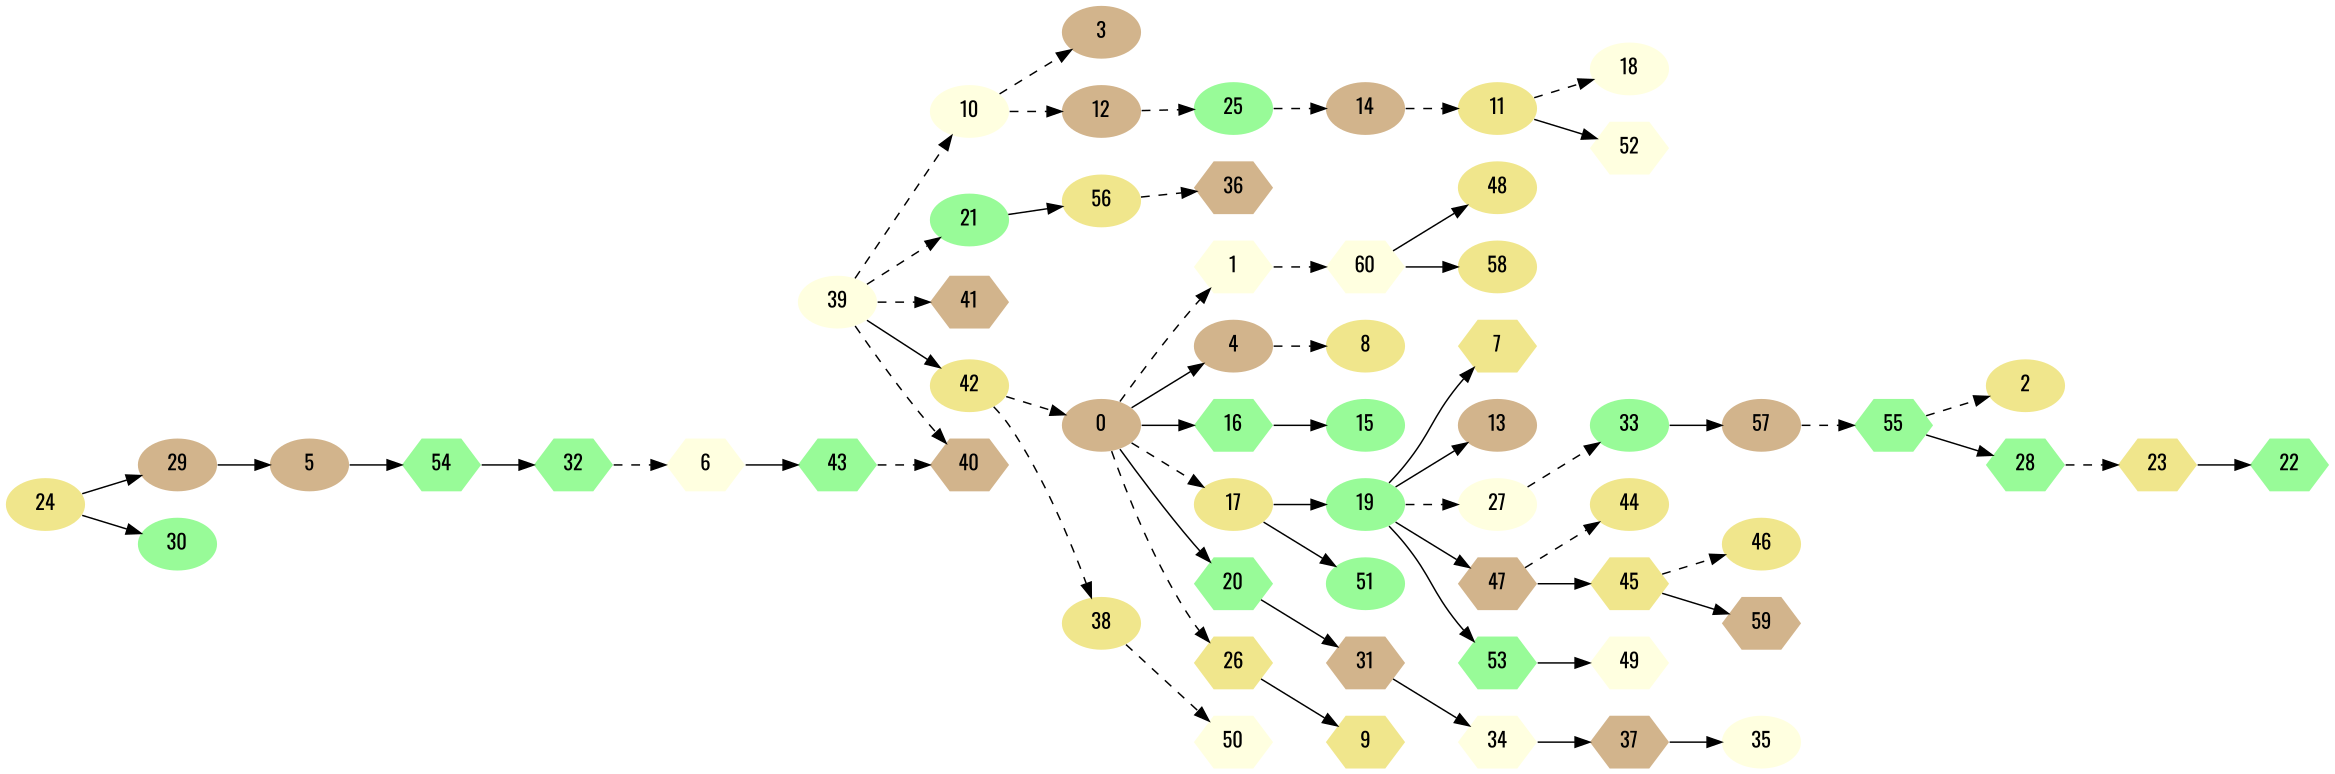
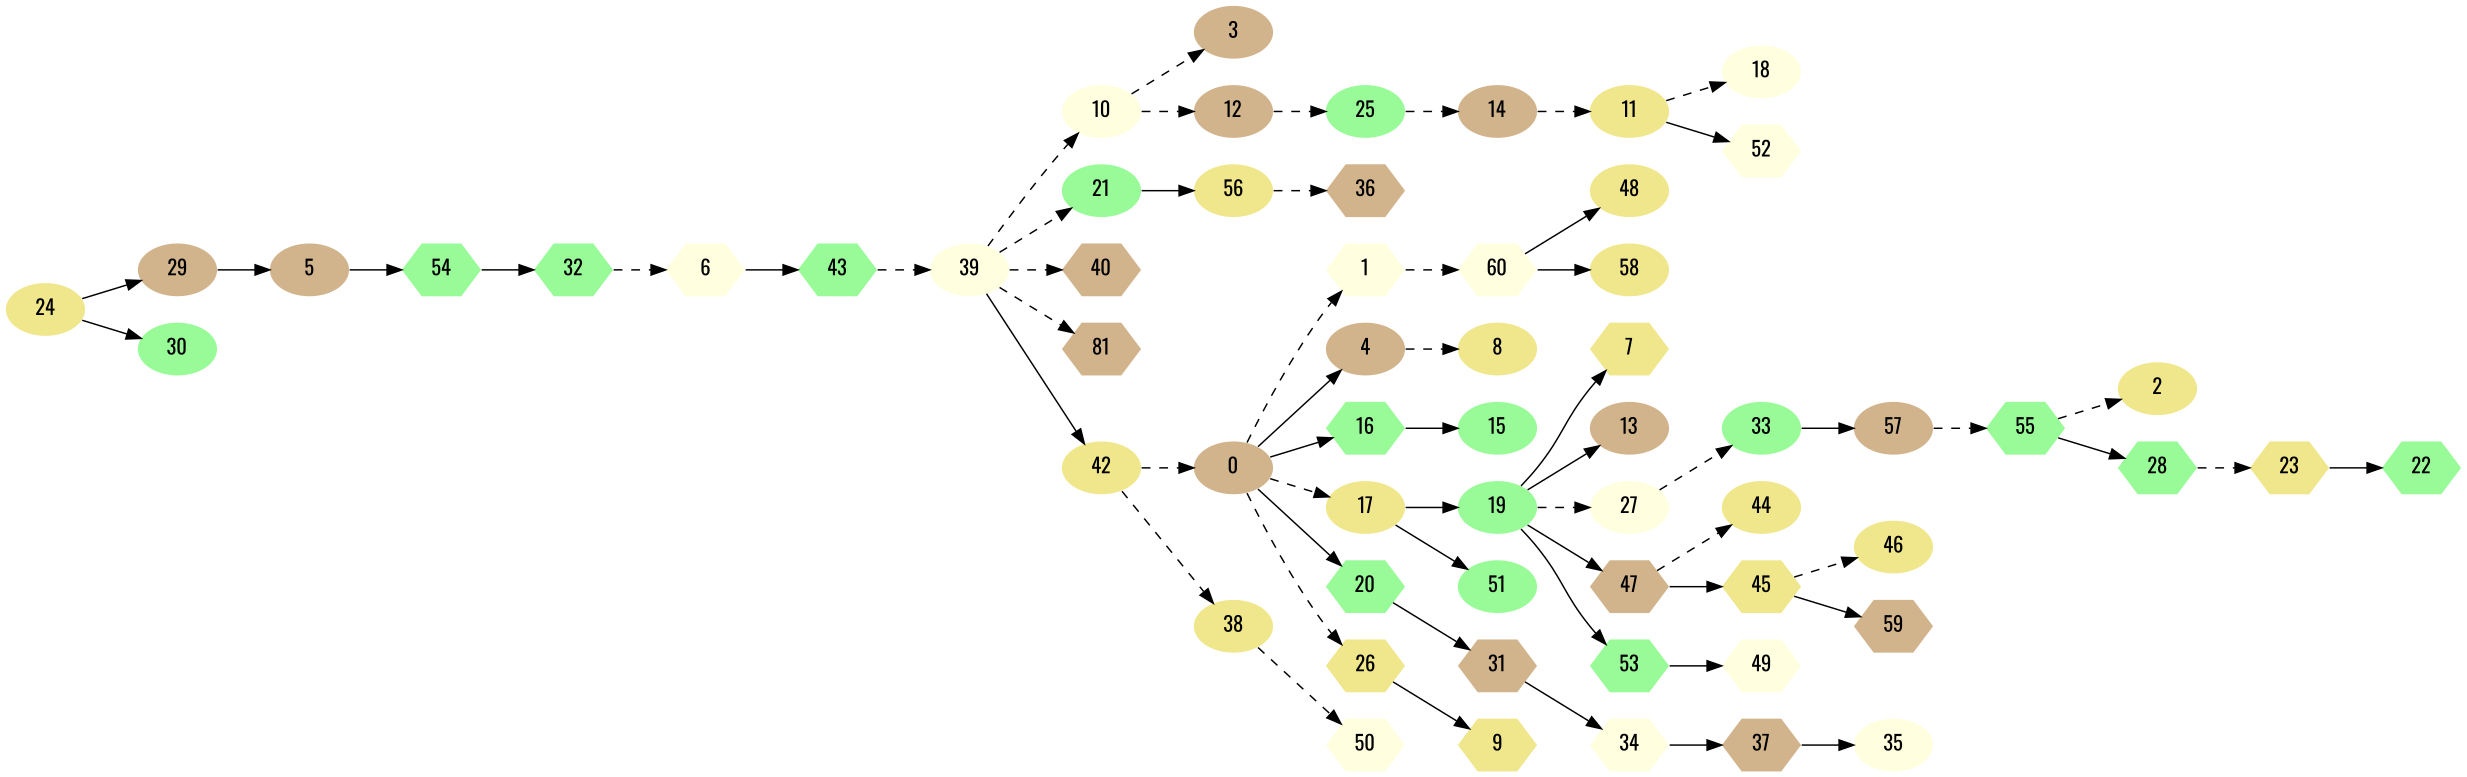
(969, 302) -> (1101, 349)
(896, 465) -> (896, 270)
